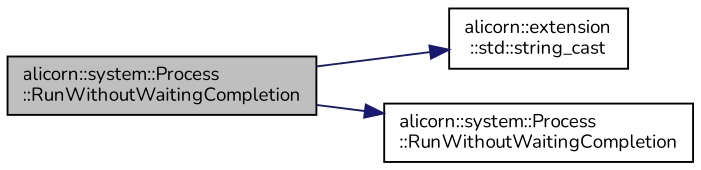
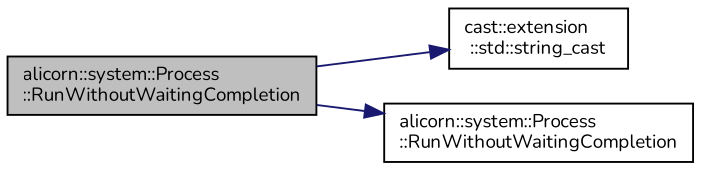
(539, 39) -> (539, 39)
